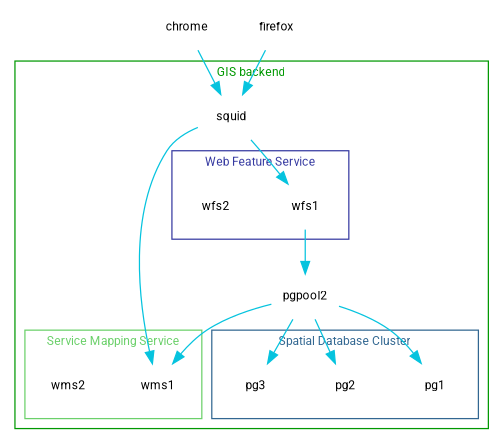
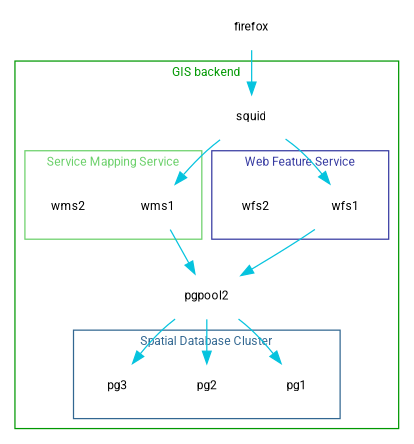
(187, 27) -> none
(222, 322) -> (180, 247)
